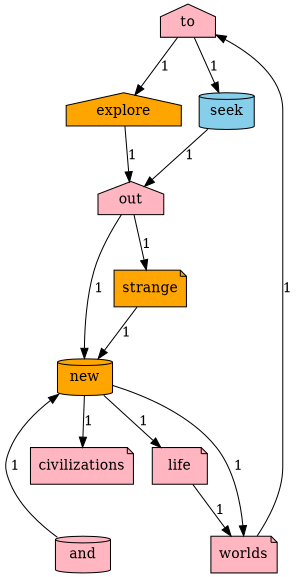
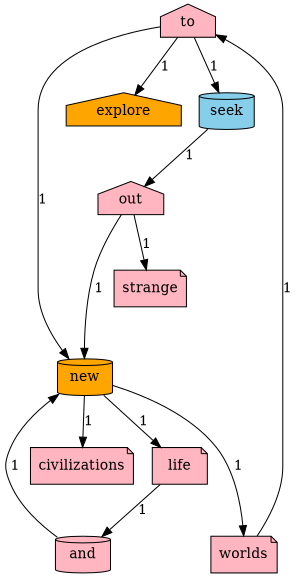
(127, 149) -> none
(150, 289) -> (150, 289)
(121, 329) -> (38, 153)
(209, 506) -> (135, 507)
